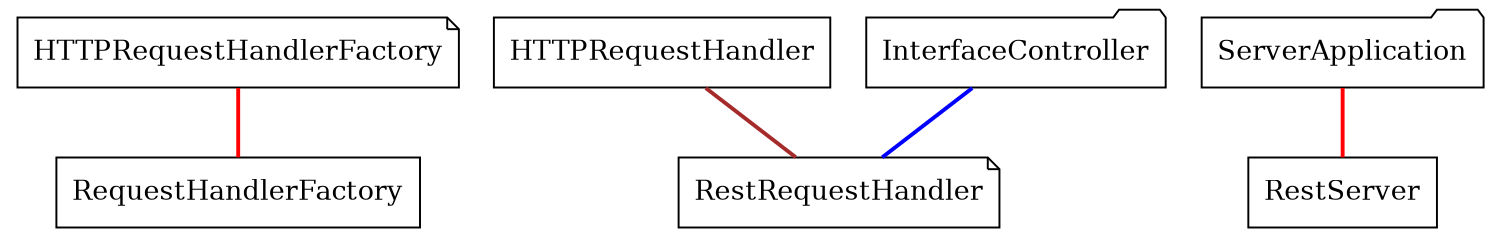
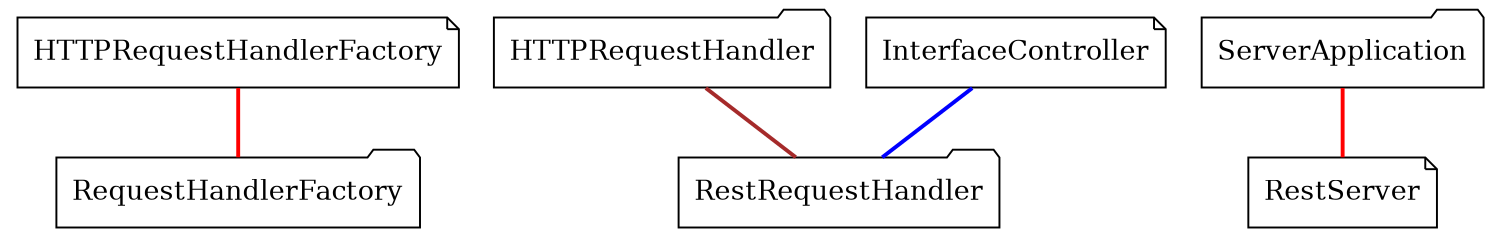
(662, 52) -> (662, 52)
(1016, 52) -> (1016, 52)
(238, 192) -> (238, 192)
(839, 192) -> (839, 192)
(1343, 192) -> (1343, 192)
